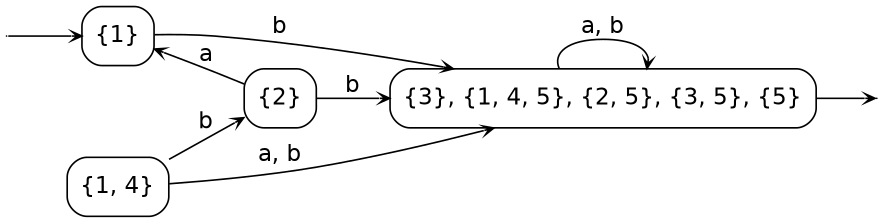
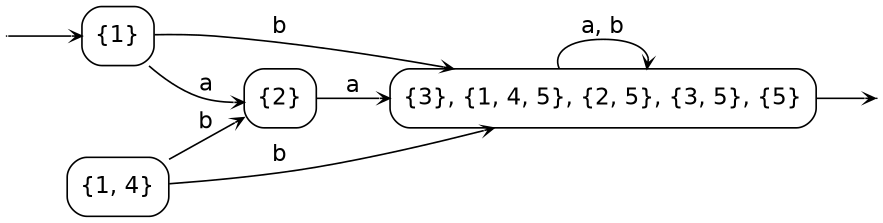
(204, 68) -> (188, 92)
(353, 86) -> (353, 86)
(280, 155) -> (280, 155)
